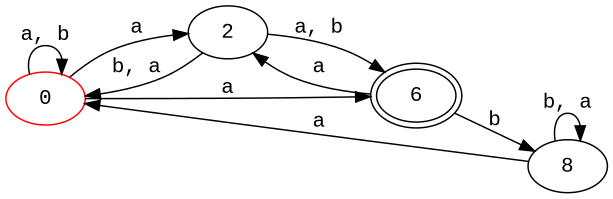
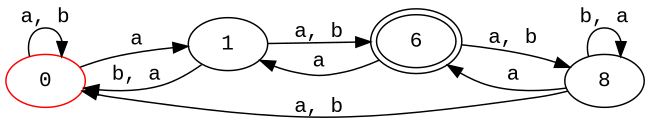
(228, 32) -> (228, 44)
(220, 98) -> (512, 90)
(495, 120) -> (513, 38)
(319, 121) -> (319, 107)
